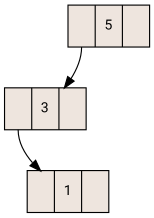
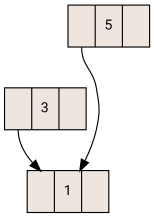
(78, 64) -> (99, 103)
